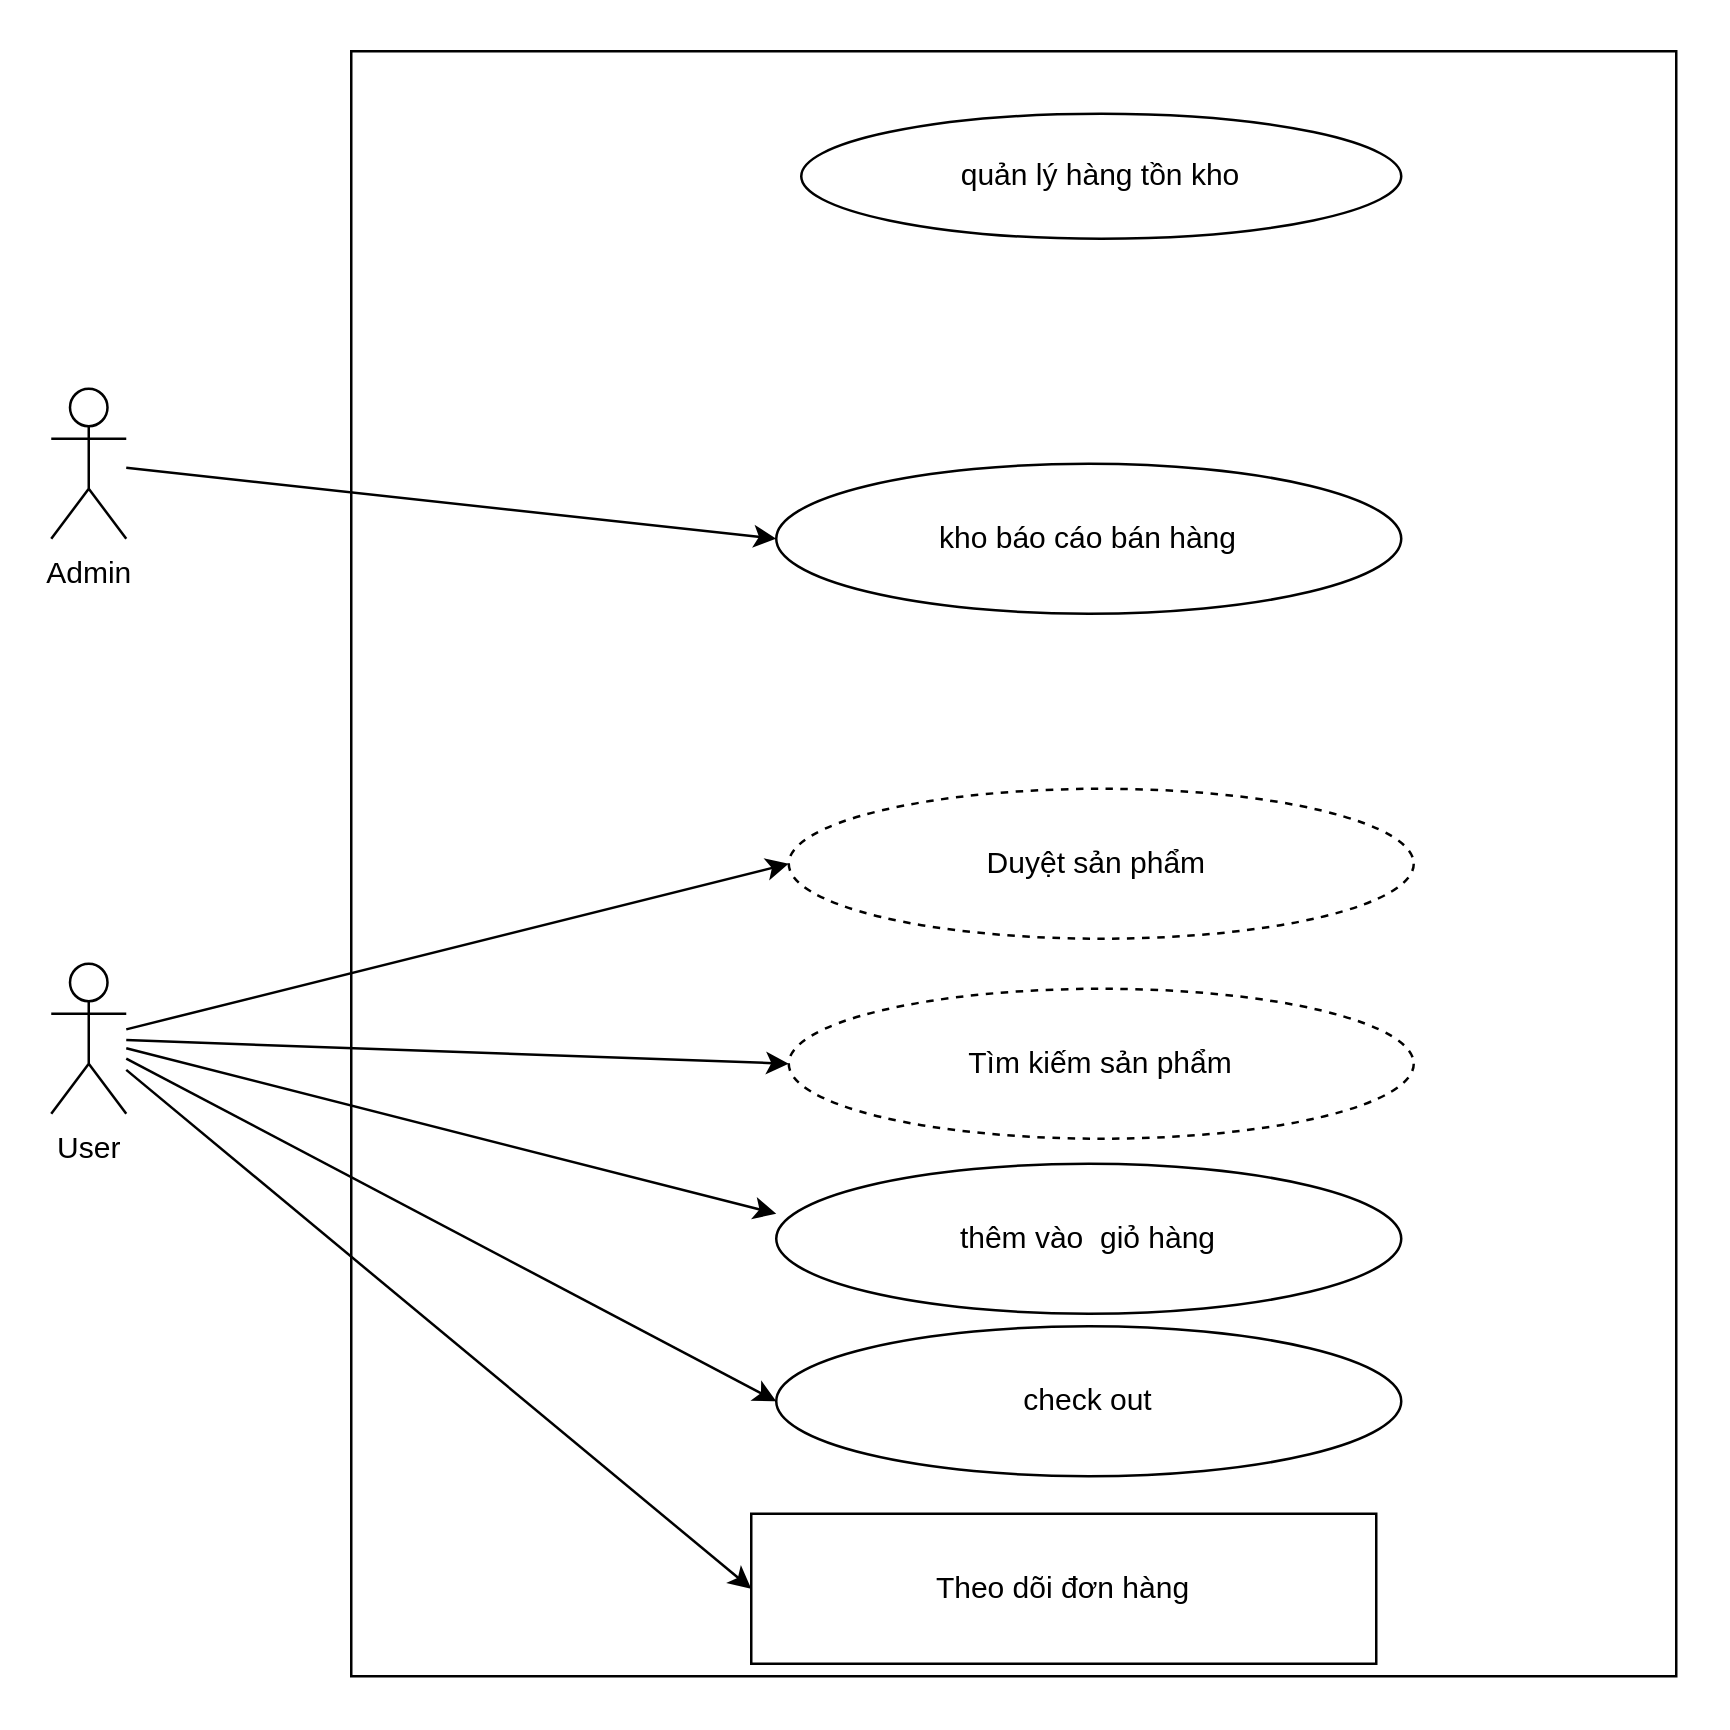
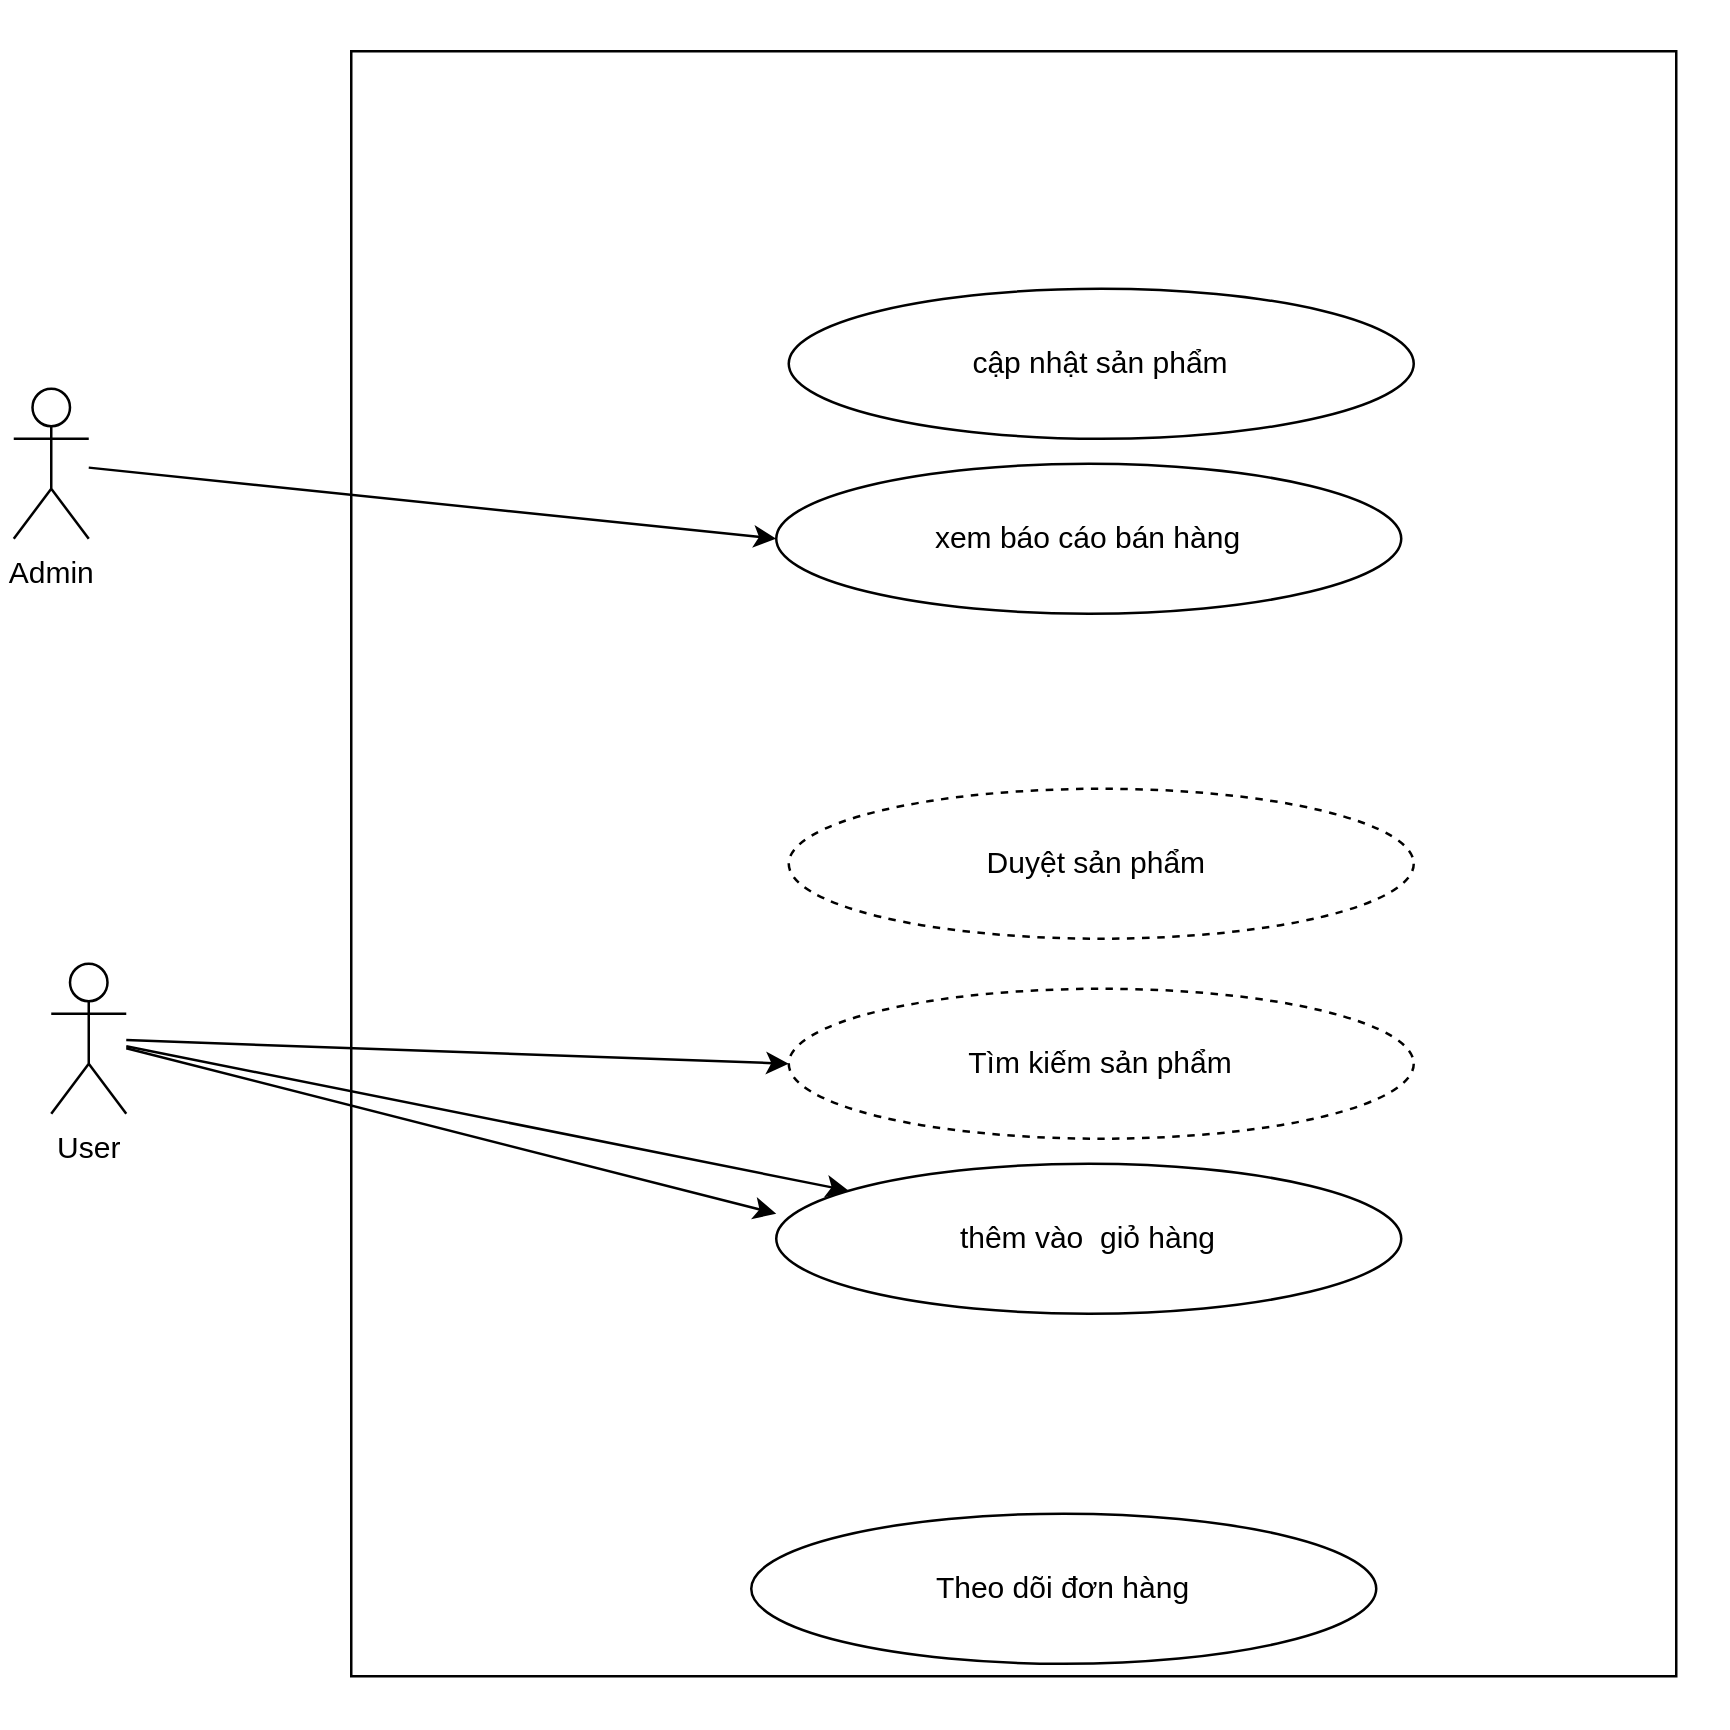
(1101, 176) -> none
none -> (1101, 364)
(89, 464) -> (51, 464)
(1089, 539) -> (1089, 539)
(450, 948) -> none
(444, 1226) -> none
(433, 1324) -> (492, 1119)
(1089, 1401) -> none
(1064, 1589) -> (1064, 1589)
